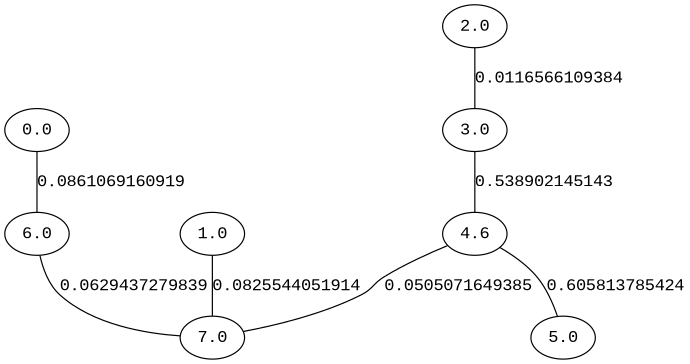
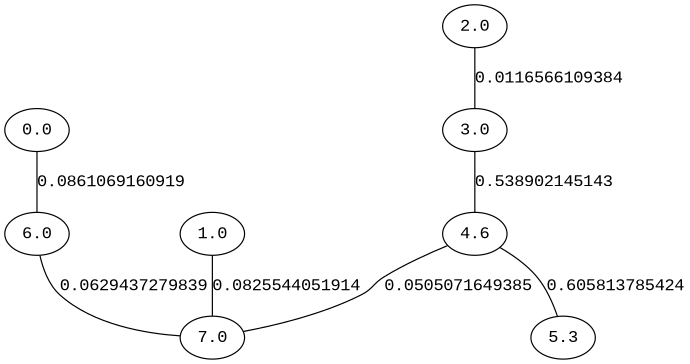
(563, 338) -> (563, 338)
